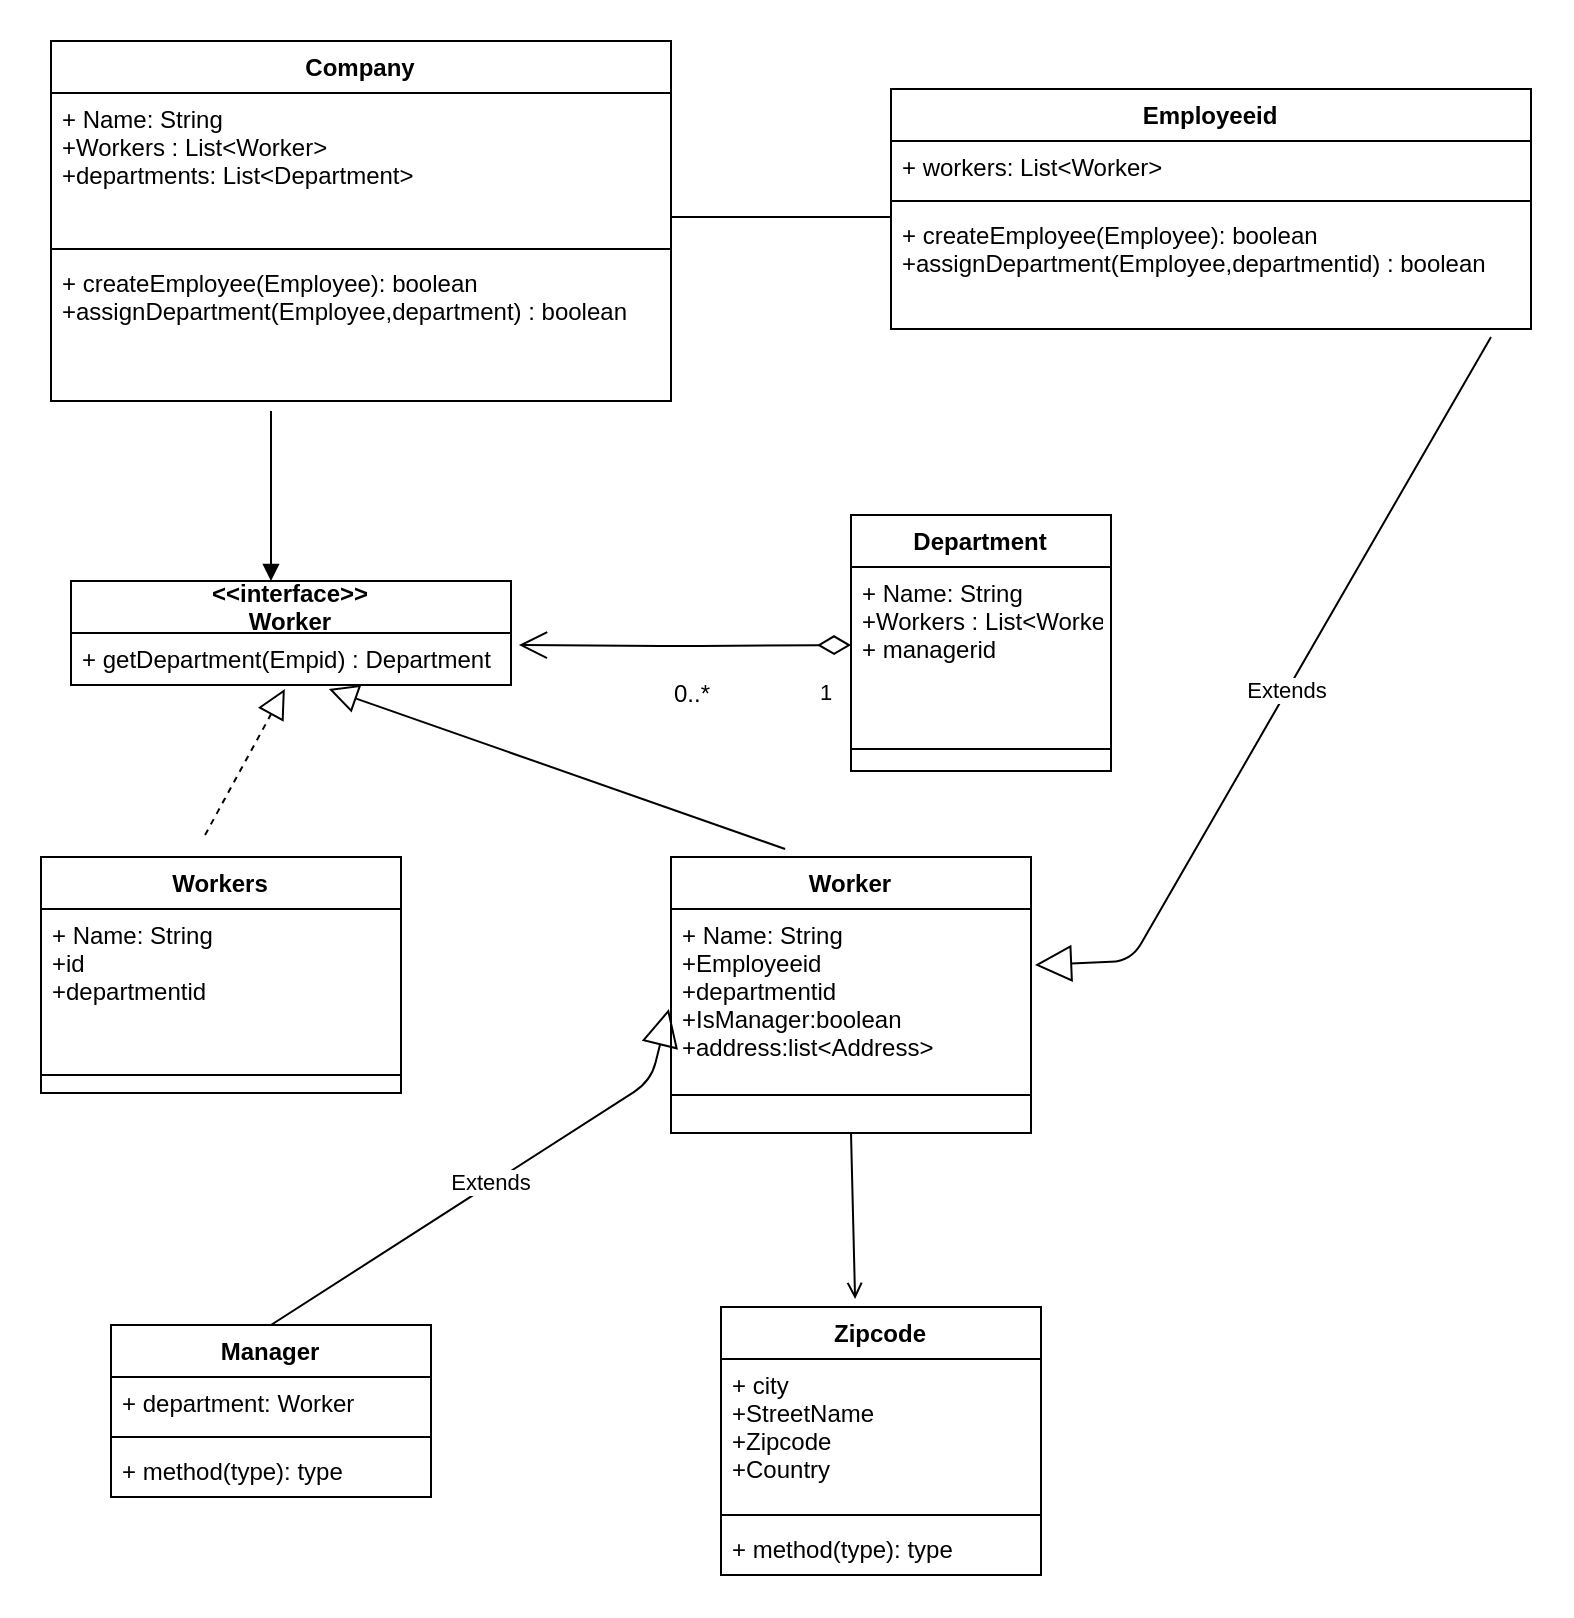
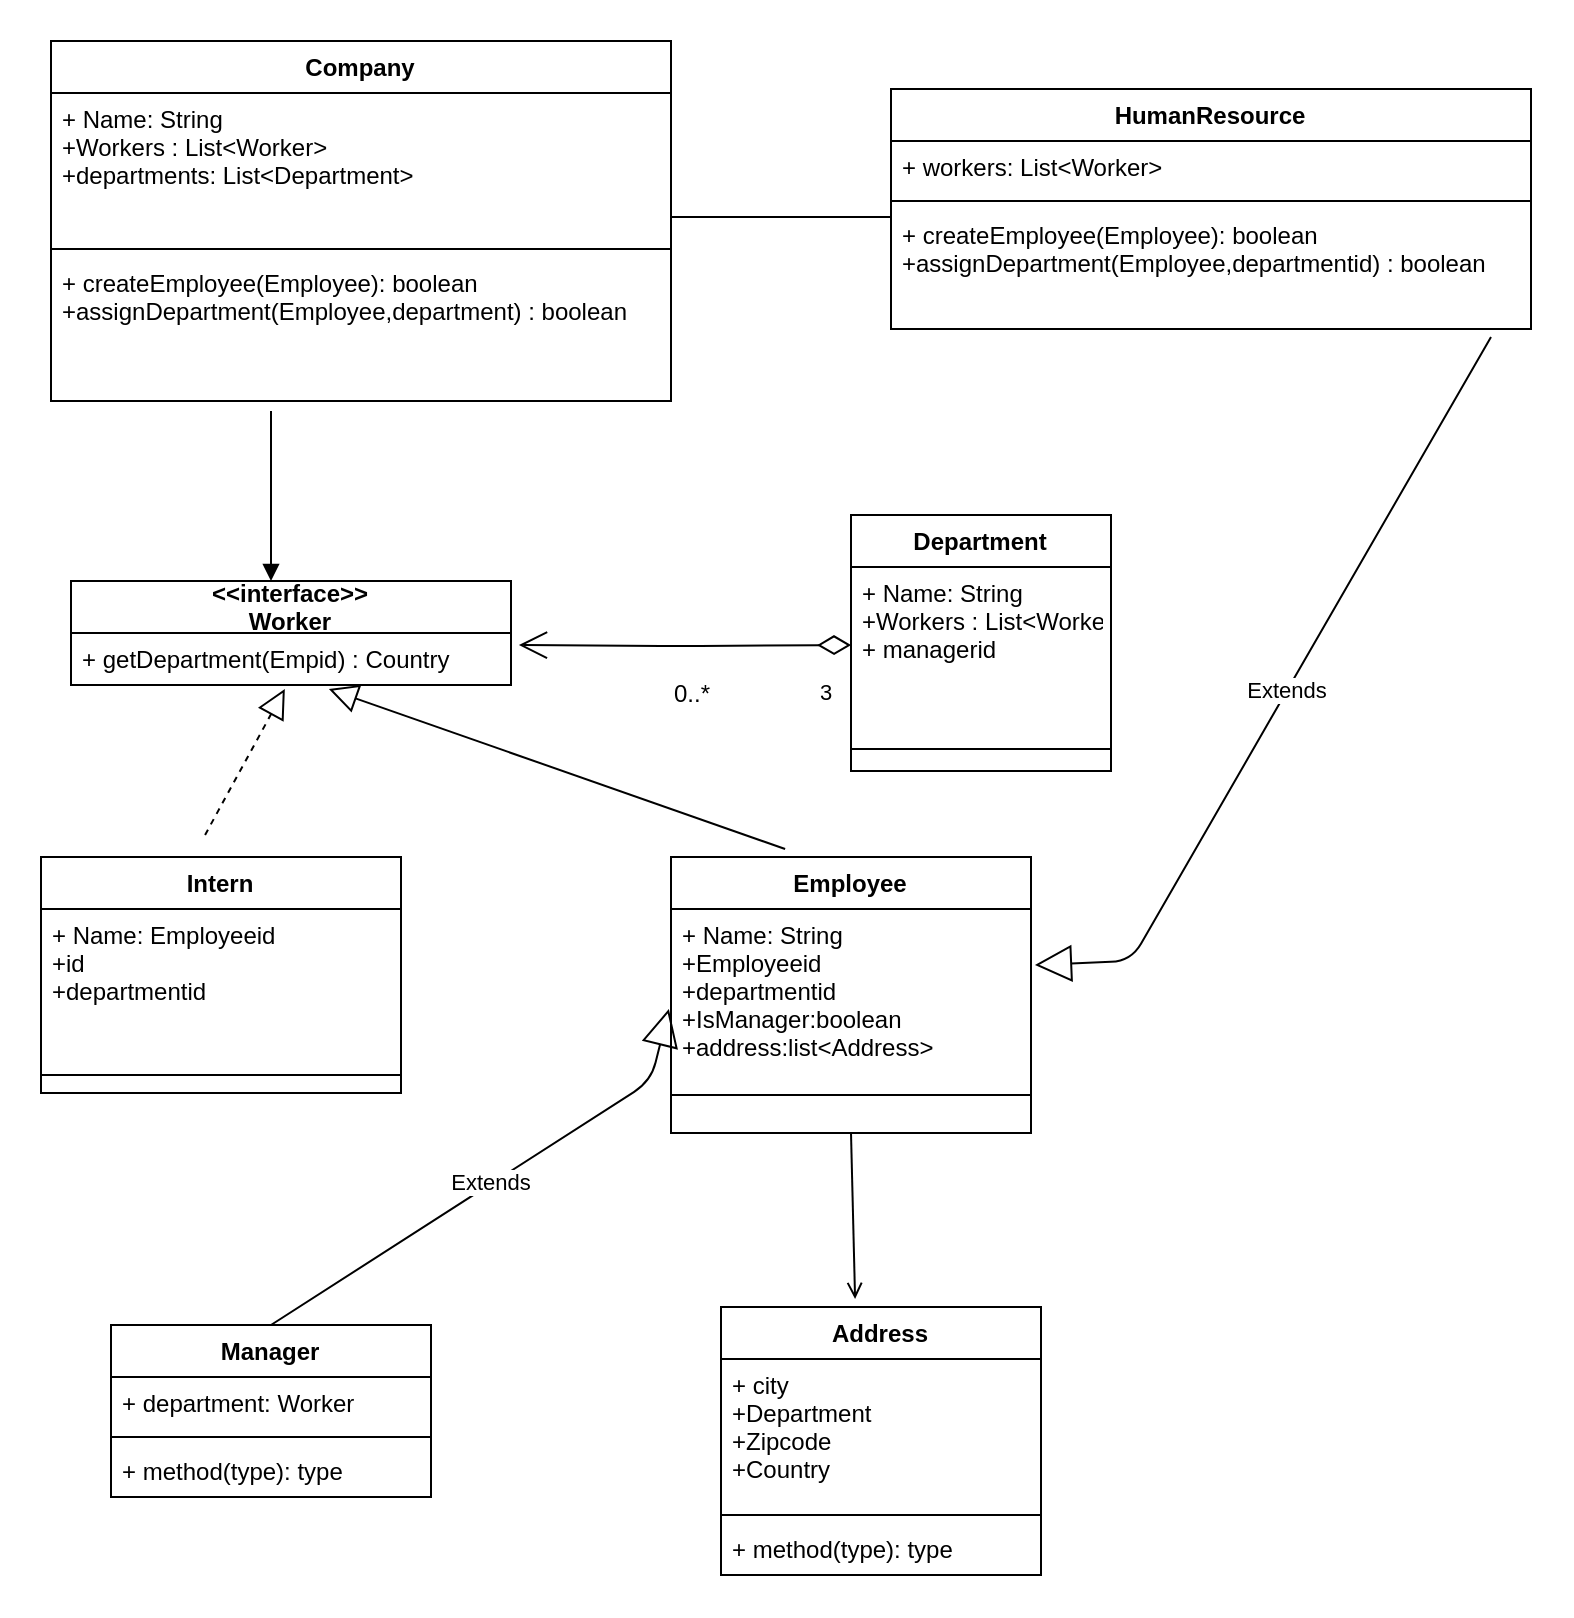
(1210, 116) -> (1210, 116)
(302, 660) -> (281, 660)
(828, 693) -> (828, 693)
(220, 884) -> (220, 884)
(850, 884) -> (850, 884)
(134, 936) -> (157, 936)
(880, 1334) -> (880, 1334)
(766, 1386) -> (766, 1386)
